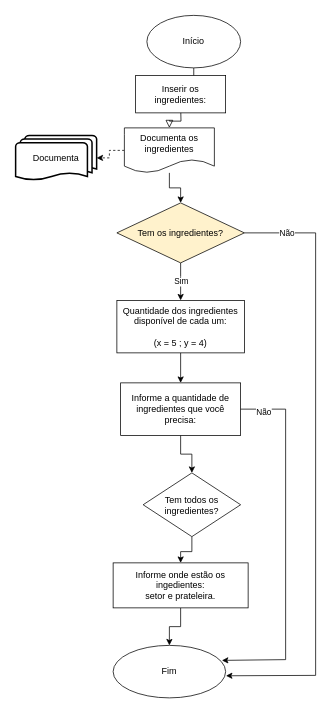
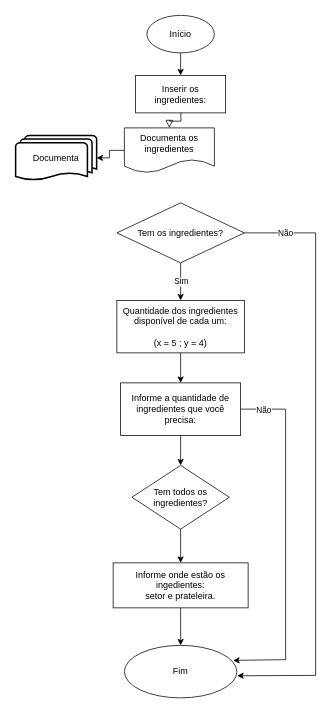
(194, 42) -> (180, 34)
(110, 150) -> (110, 150)
(171, 188) -> none
(180, 233) -> (180, 233)
(192, 505) -> (180, 497)
(169, 672) -> (180, 672)
